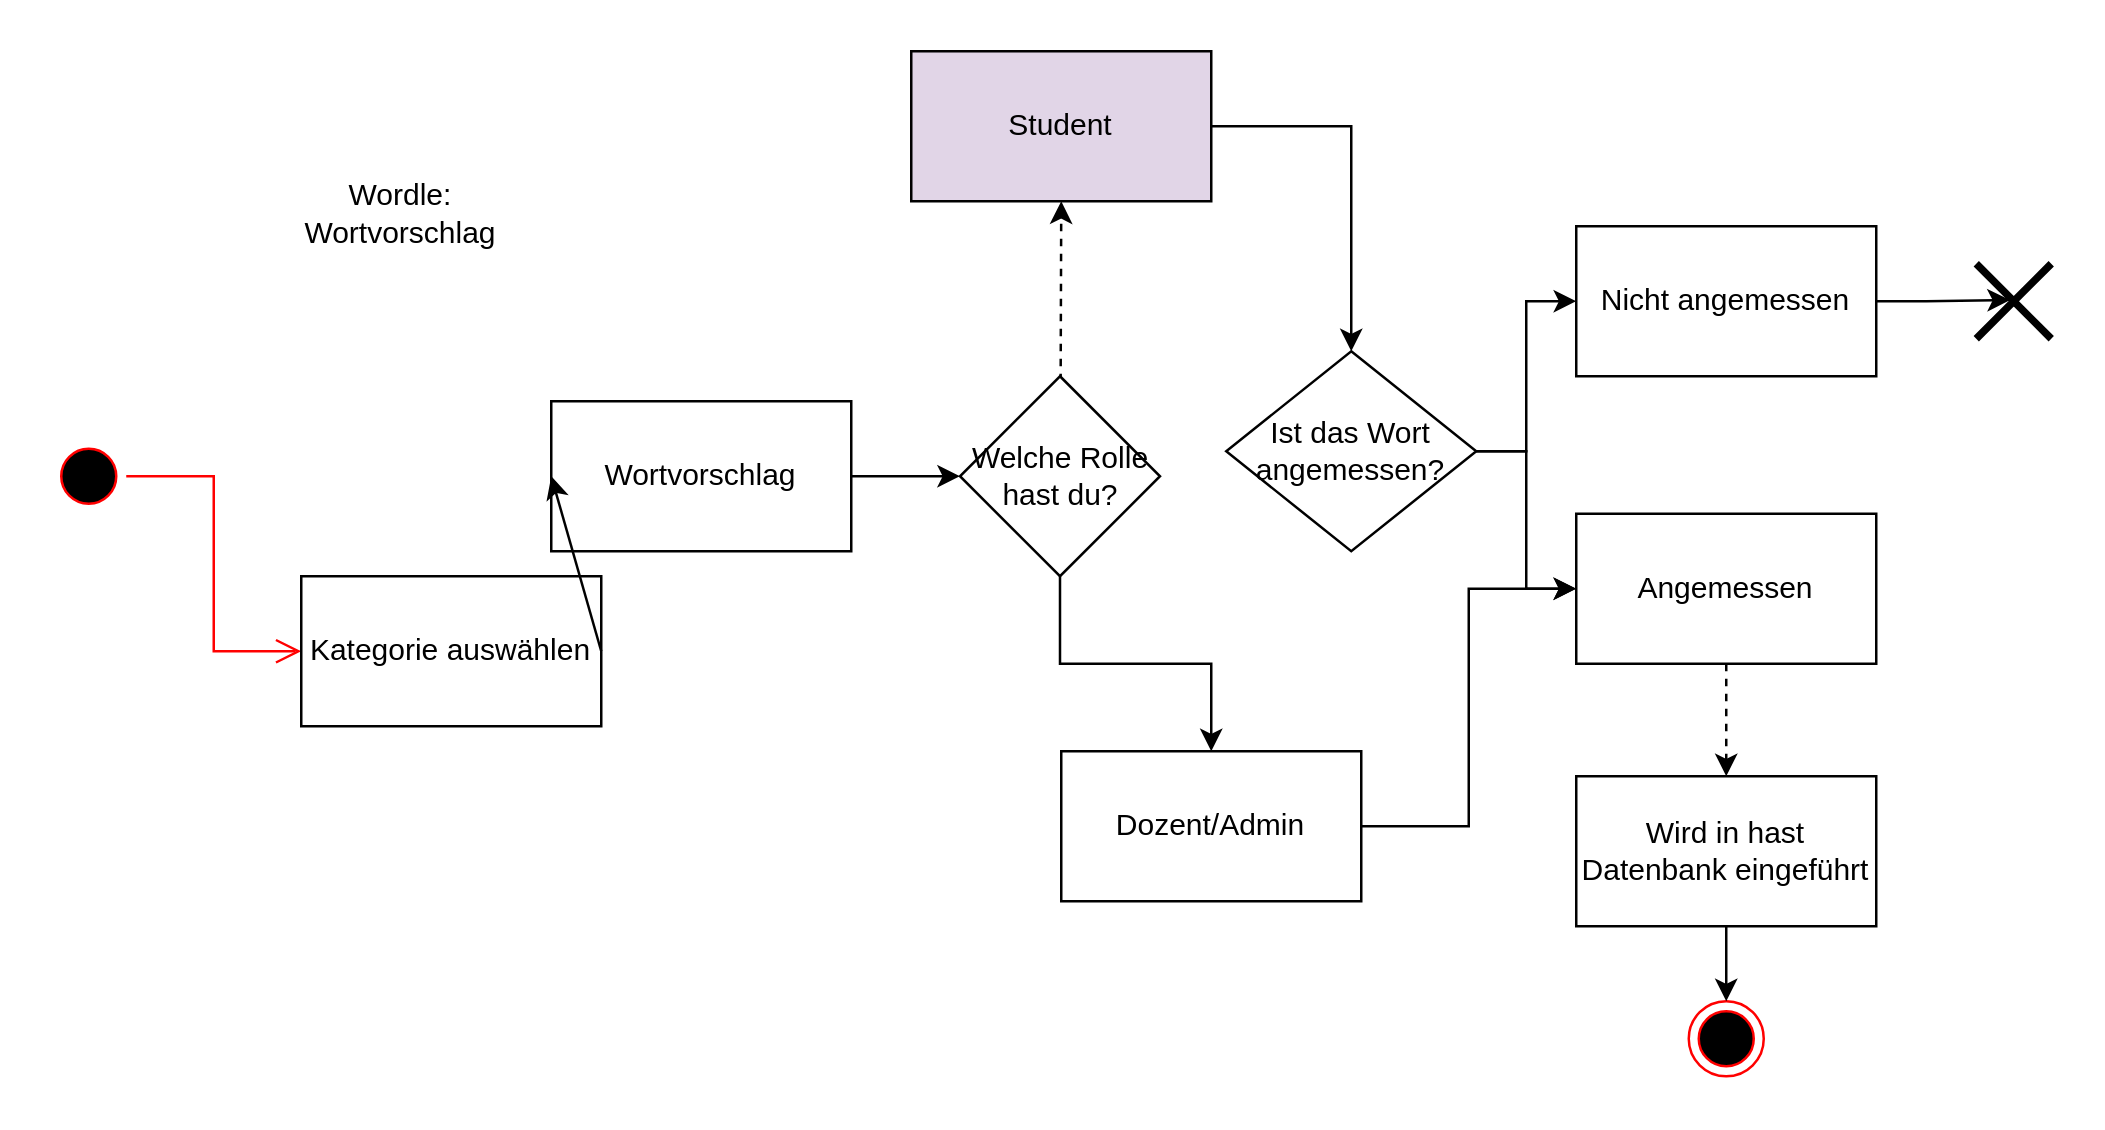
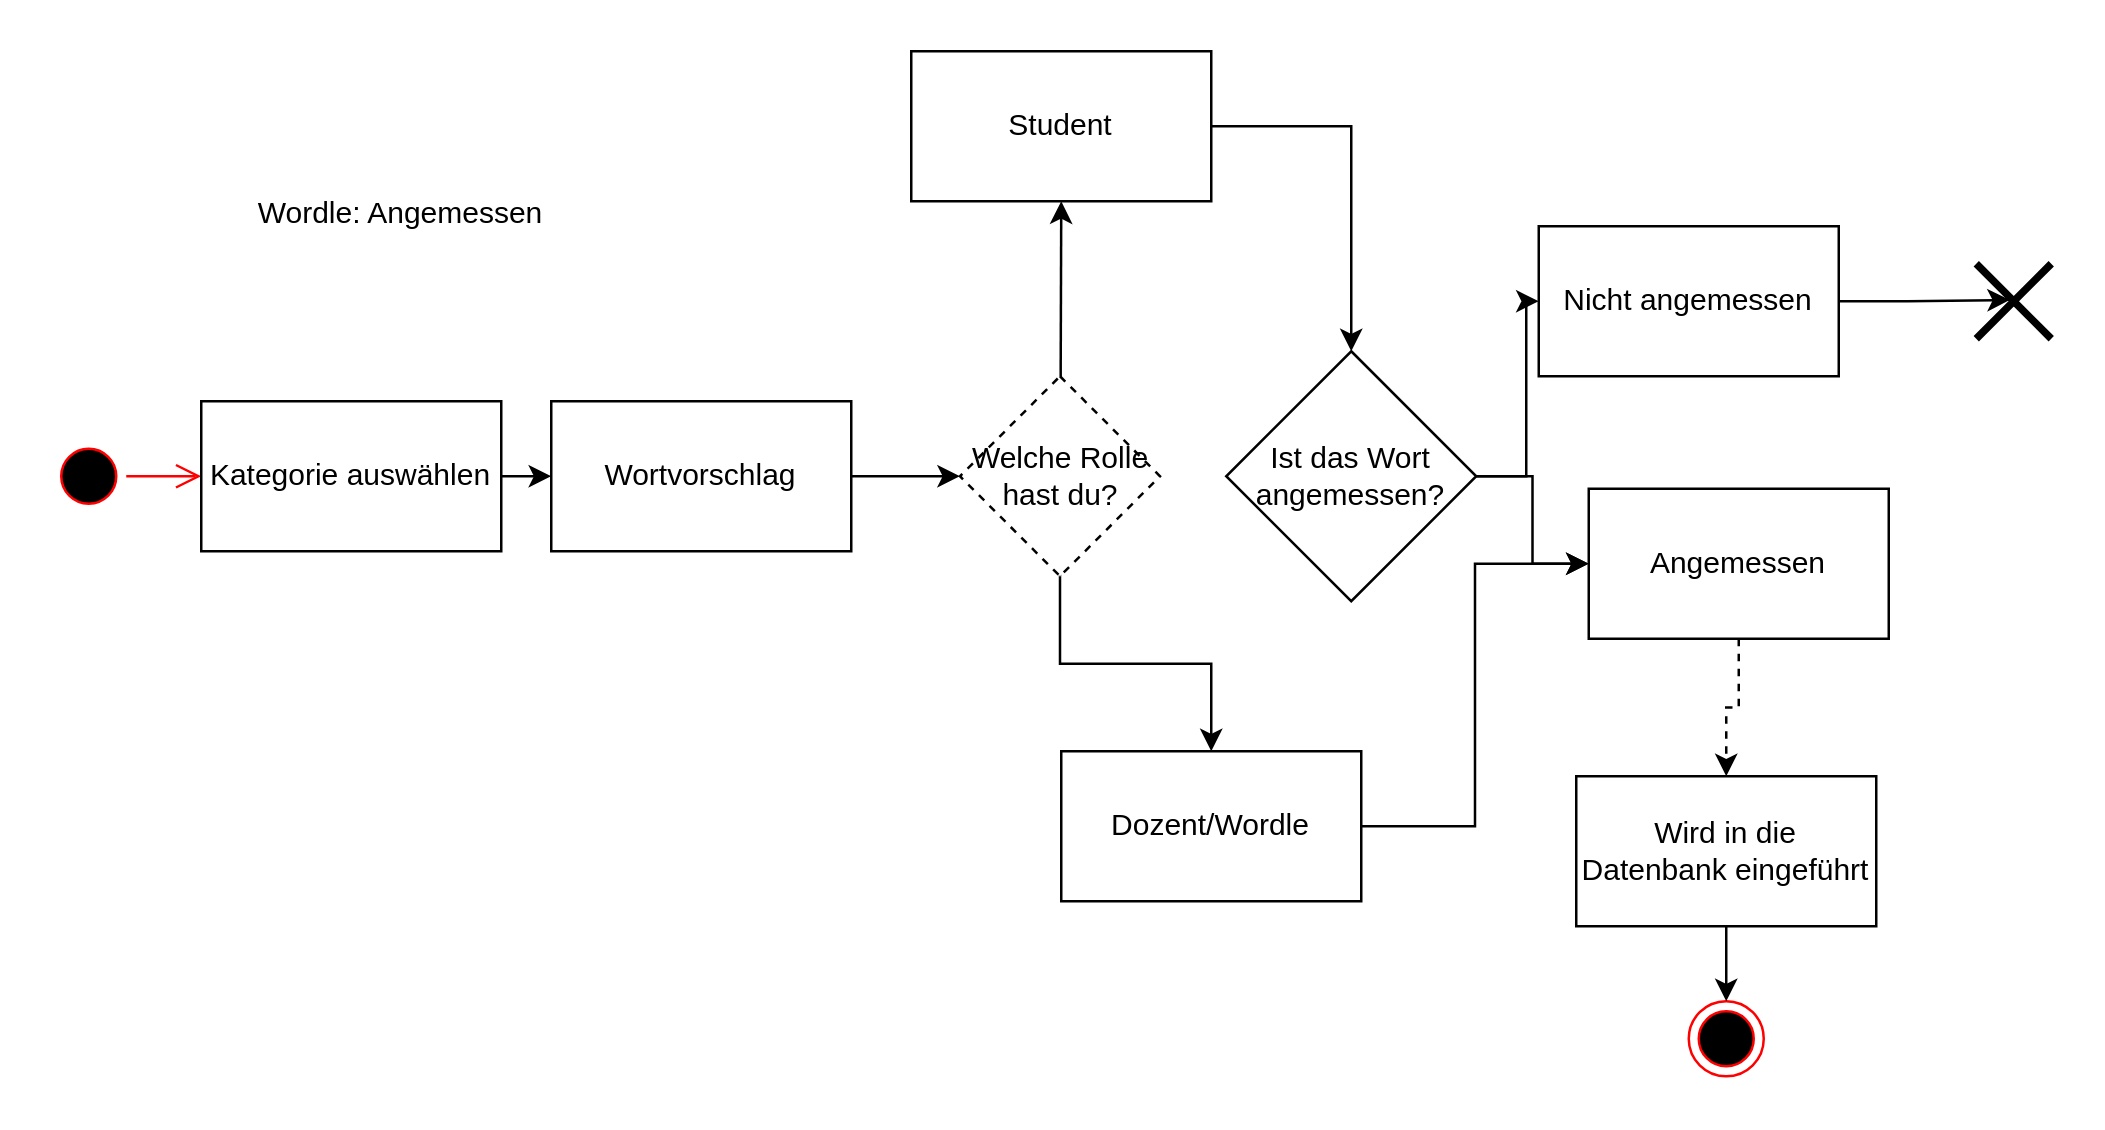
(1061, 126) -> (1061, 126)
(401, 214) -> (401, 214)
(1061, 299) -> (1061, 299)
(1726, 301) -> (1689, 301)
(1351, 451) -> (1351, 476)
(1060, 476) -> (1060, 476)
(1726, 589) -> (1739, 564)
(451, 651) -> (351, 476)
(1211, 826) -> (1211, 826)
(1726, 851) -> (1726, 851)
